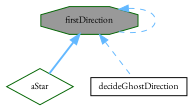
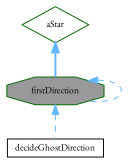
(61, 58) -> (55, 65)
